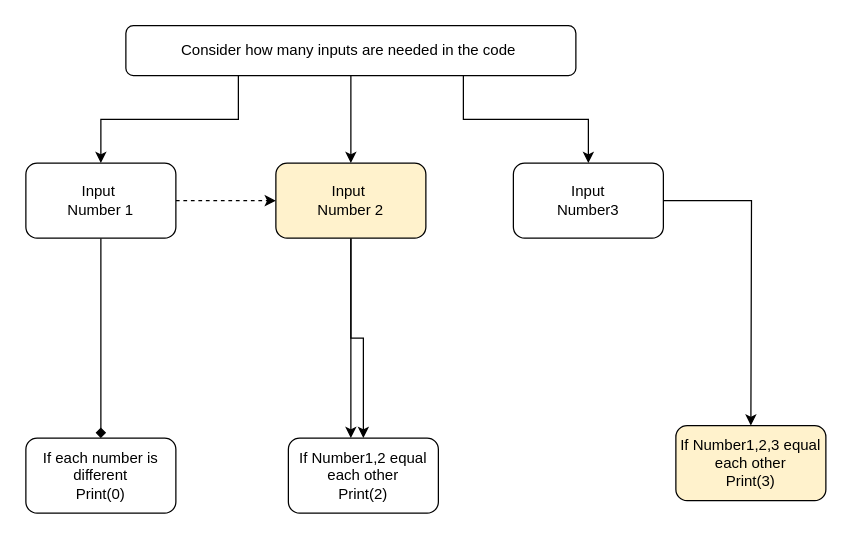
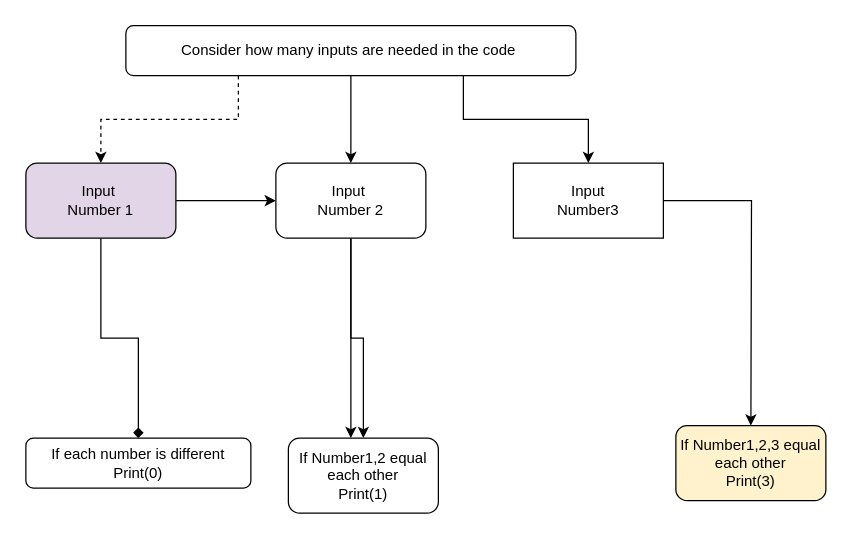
(173, 119) -> (173, 119)
(101, 201) -> (101, 201)
(222, 201) -> (222, 201)
(351, 201) -> (351, 201)
(588, 201) -> (588, 201)
(101, 476) -> (138, 463)
(363, 476) -> (363, 476)
